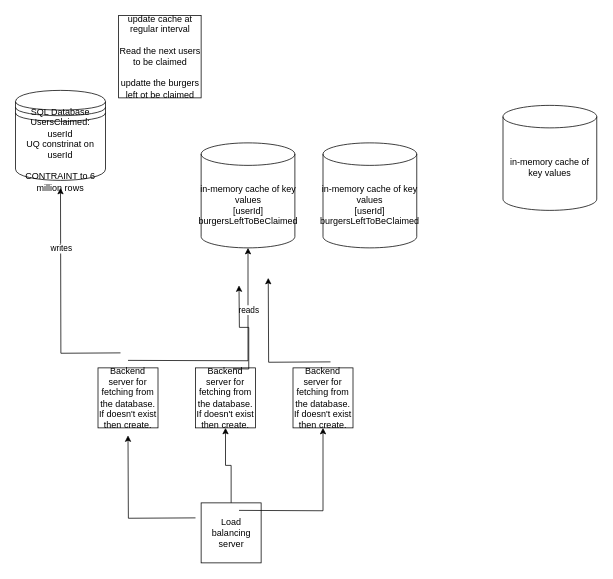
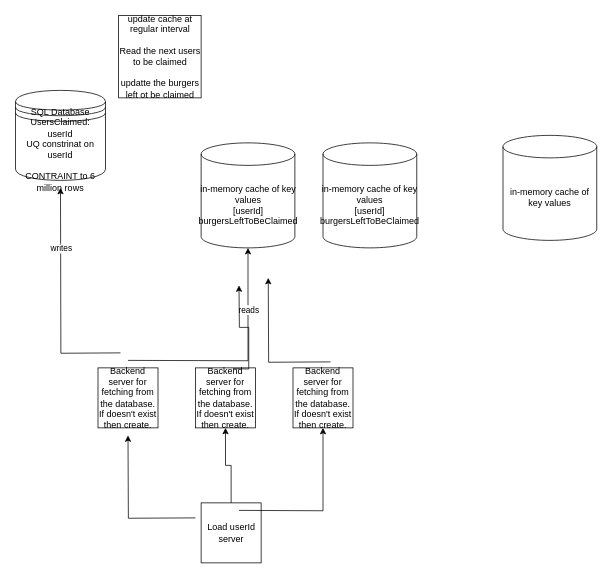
(550, 158) -> (550, 188)
(231, 533) -> (231, 533)
